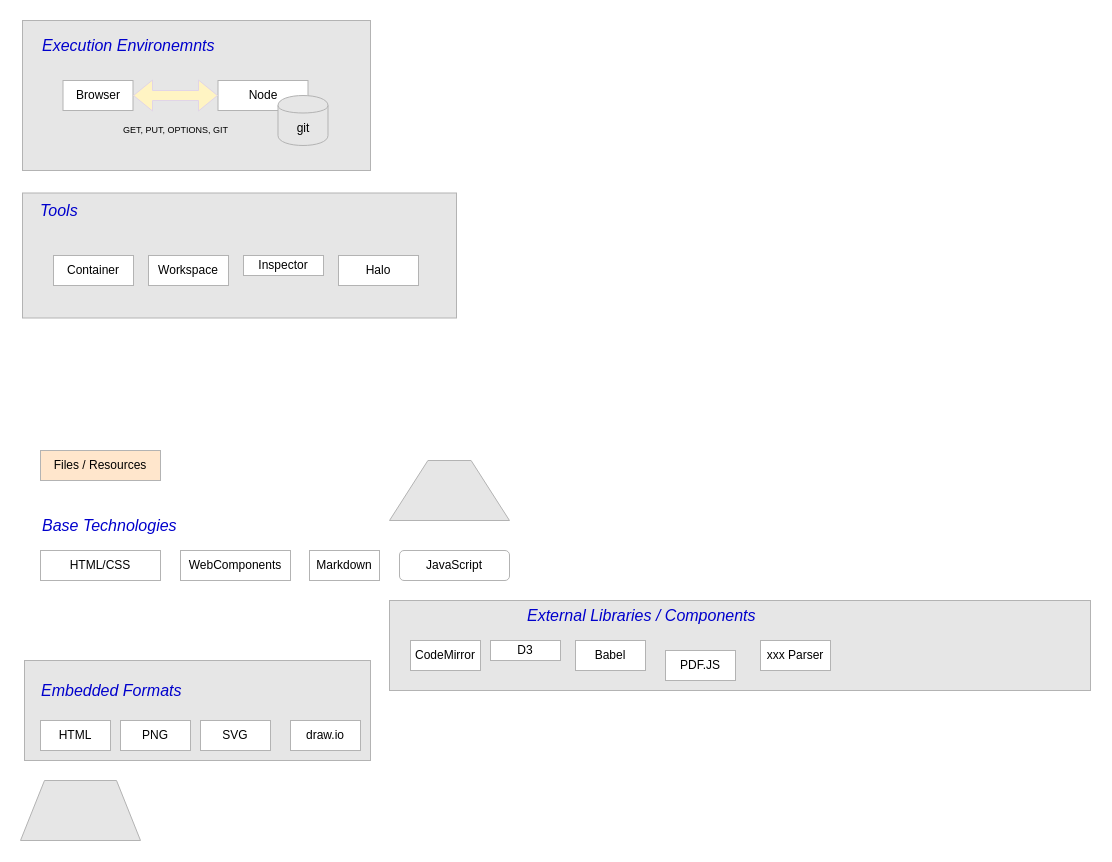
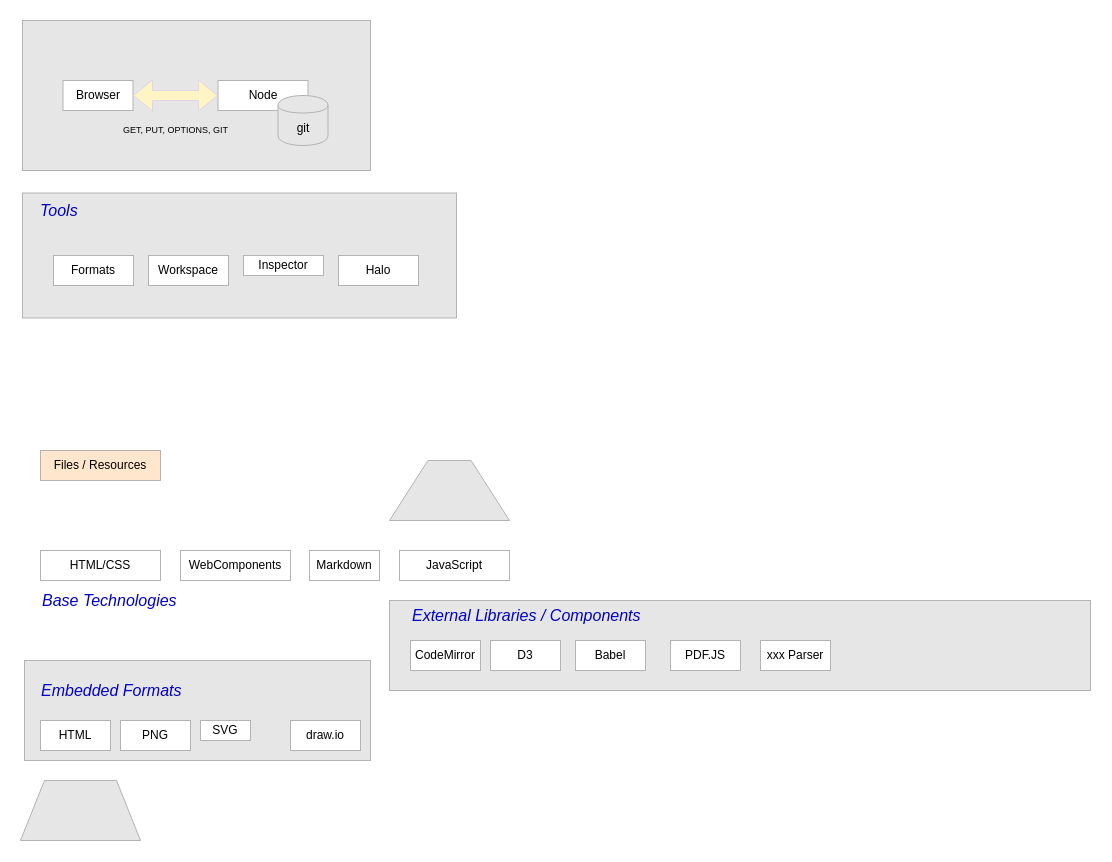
(151, 46) -> none
(94, 271) -> (94, 271)
(116, 526) -> (116, 601)
(455, 566) -> (455, 566)
(676, 616) -> (561, 616)
(526, 651) -> (526, 656)
(701, 666) -> (706, 656)
(236, 736) -> (226, 731)
